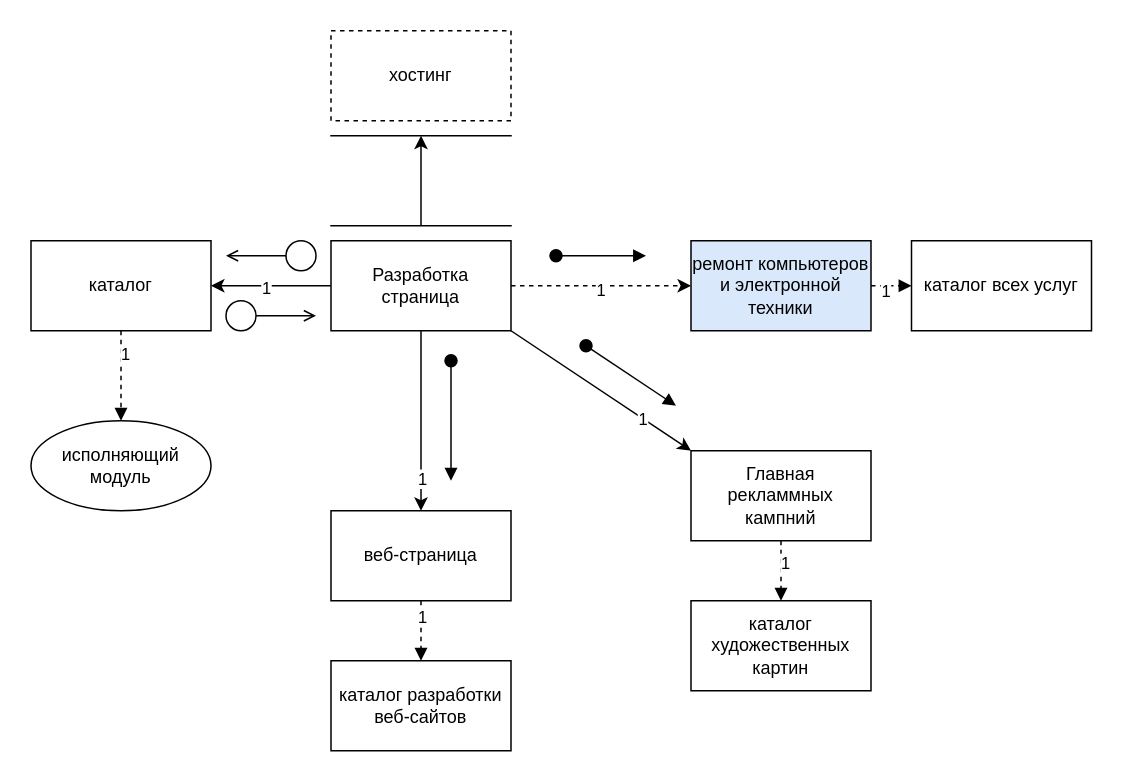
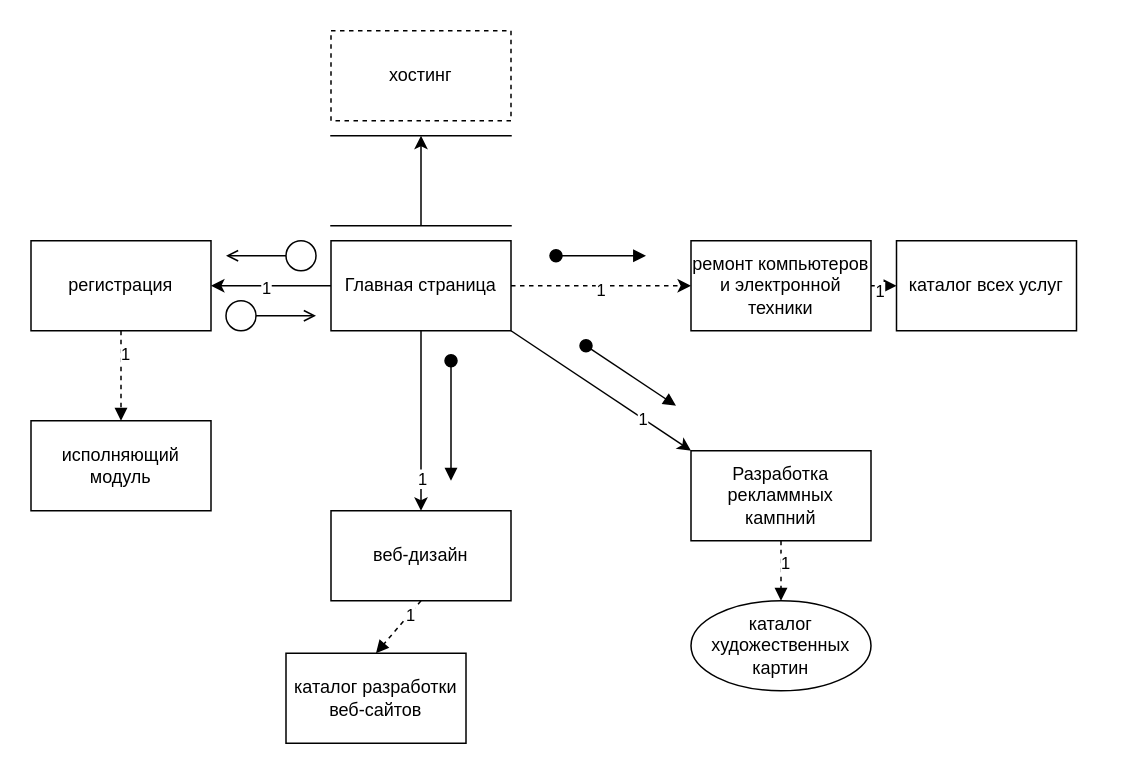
(121, 286) -> (121, 286)
(421, 286) -> (421, 286)
(781, 286) -> (781, 286)
(1001, 286) -> (986, 286)
(121, 466) -> (121, 466)
(781, 496) -> (781, 496)
(421, 556) -> (421, 556)
(781, 646) -> (781, 646)
(421, 706) -> (376, 698)
